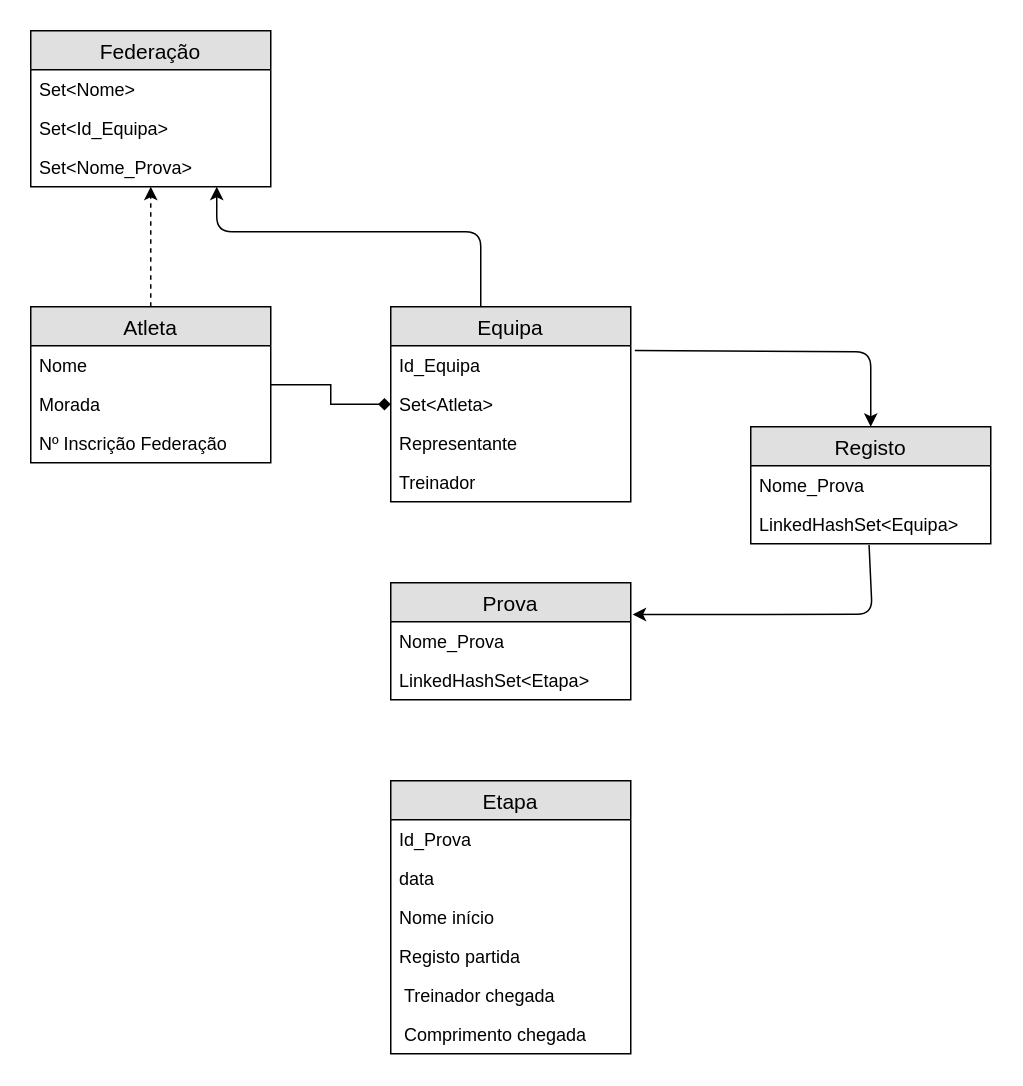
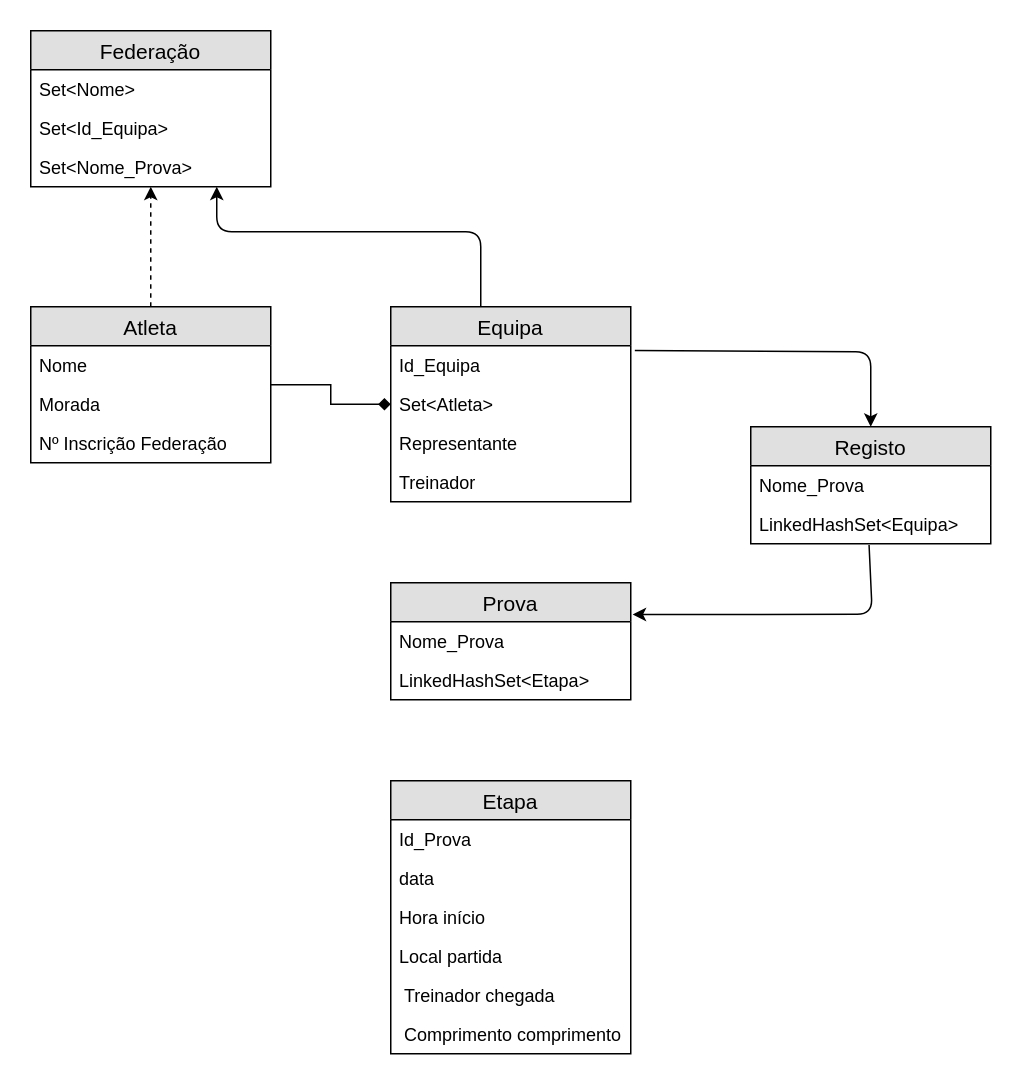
(447, 918) -> (447, 918)
(468, 957) -> (458, 957)
(490, 1035) -> (508, 1035)
